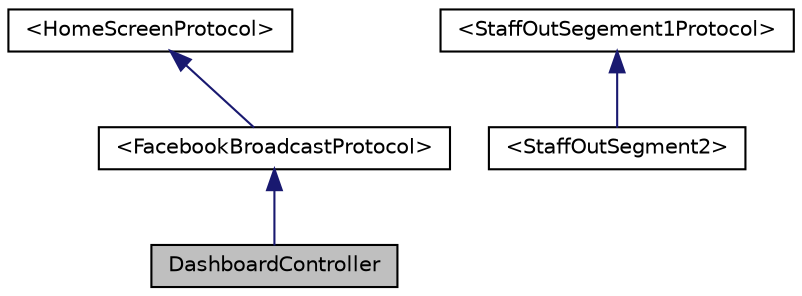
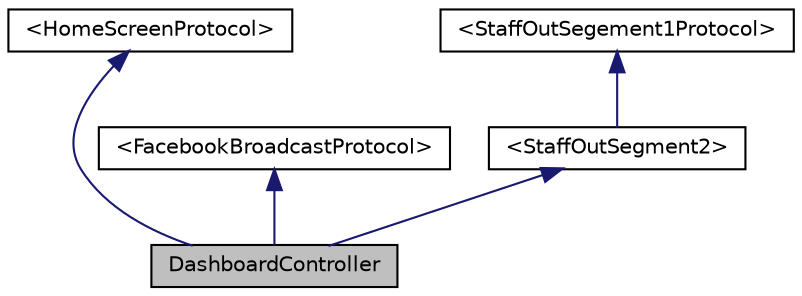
(220, 96) -> (87, 178)
none -> (435, 211)
